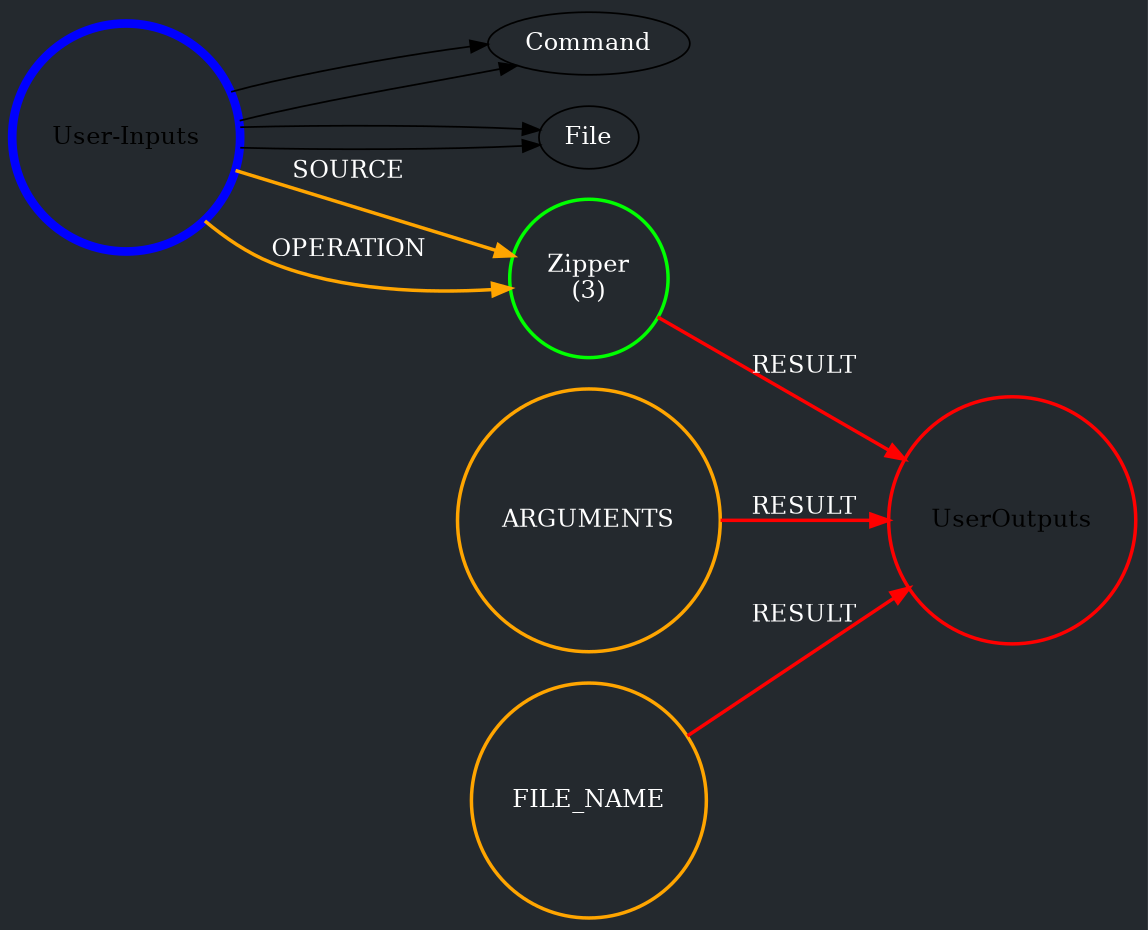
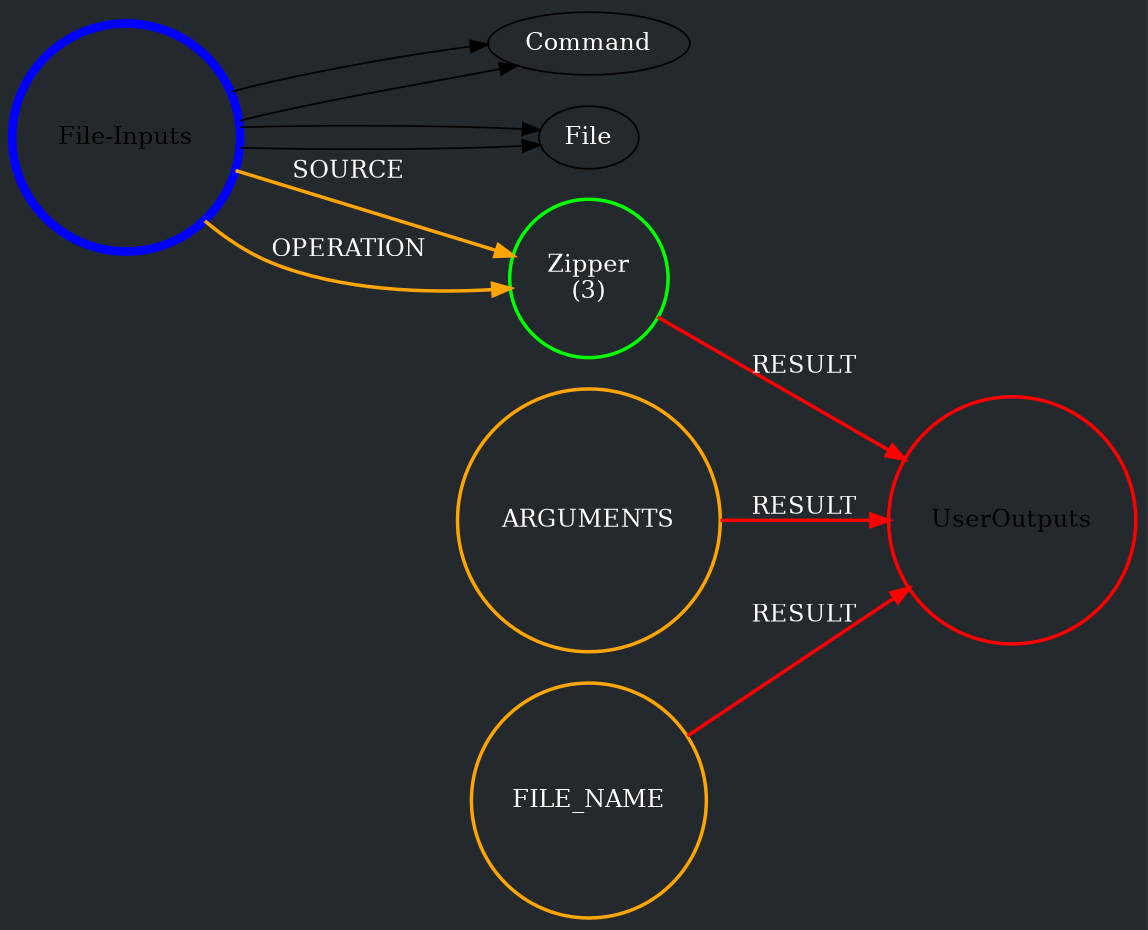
(126, 137) -> (126, 137)
